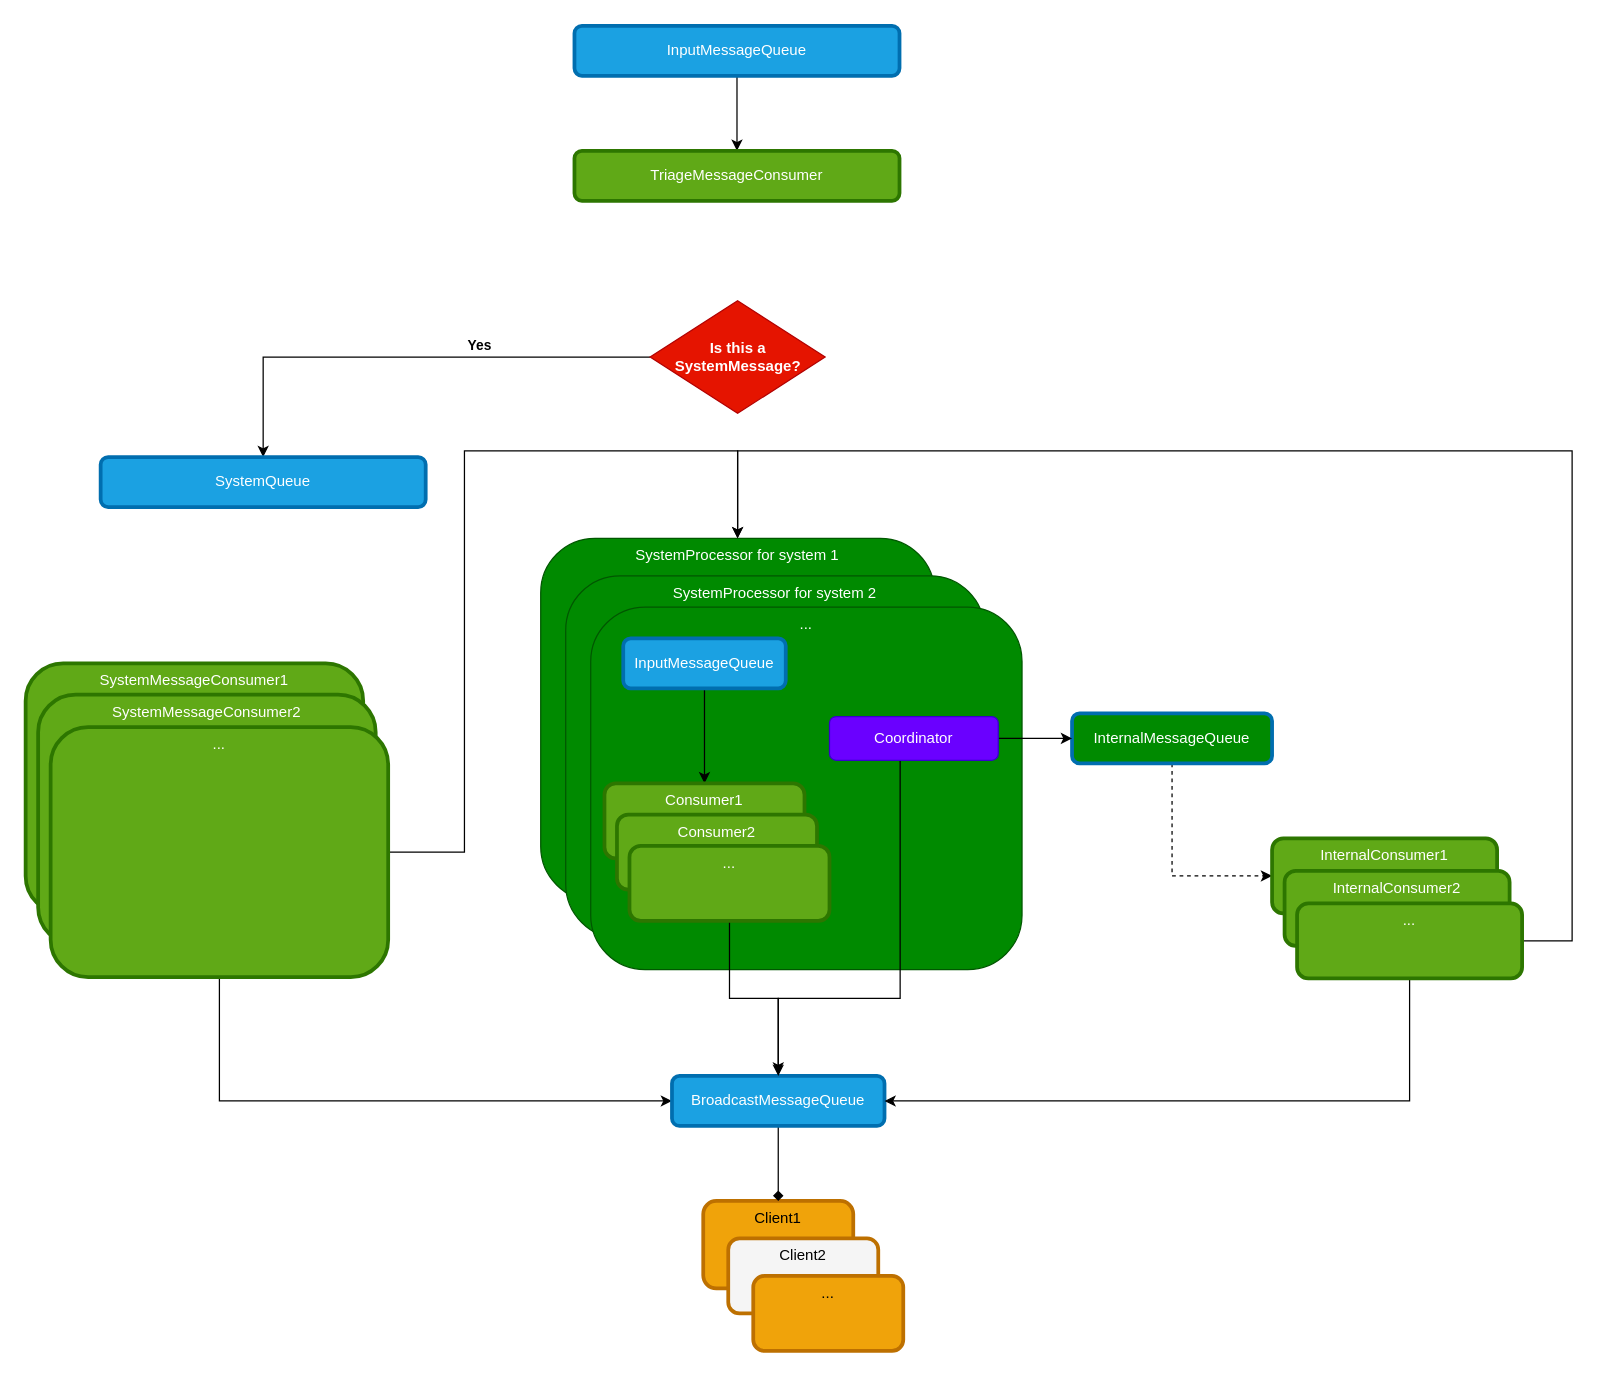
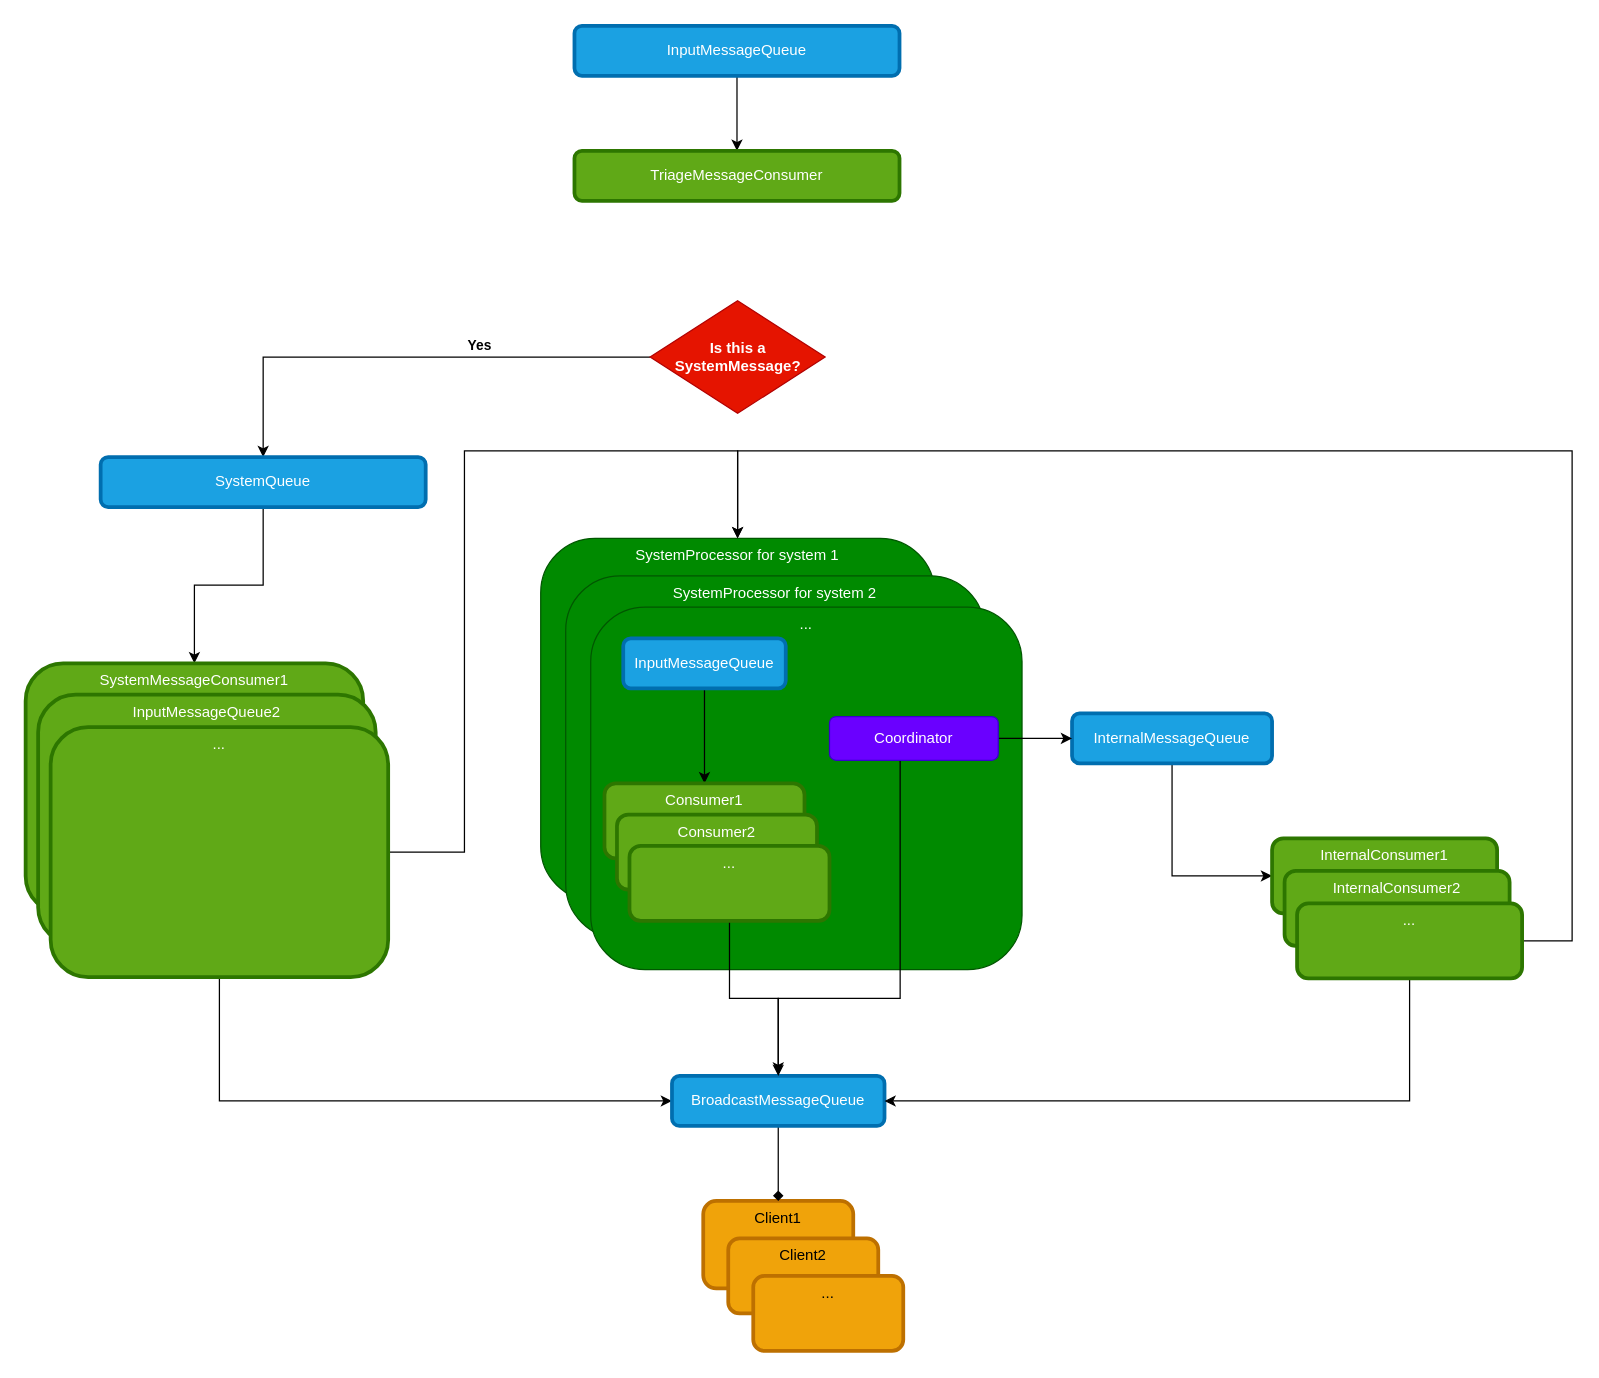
none -> (233, 585)
(207, 712) -> (207, 712)
(1172, 738) -> (1172, 738)
(1172, 865) -> (1172, 865)
(803, 1256) -> (803, 1256)
